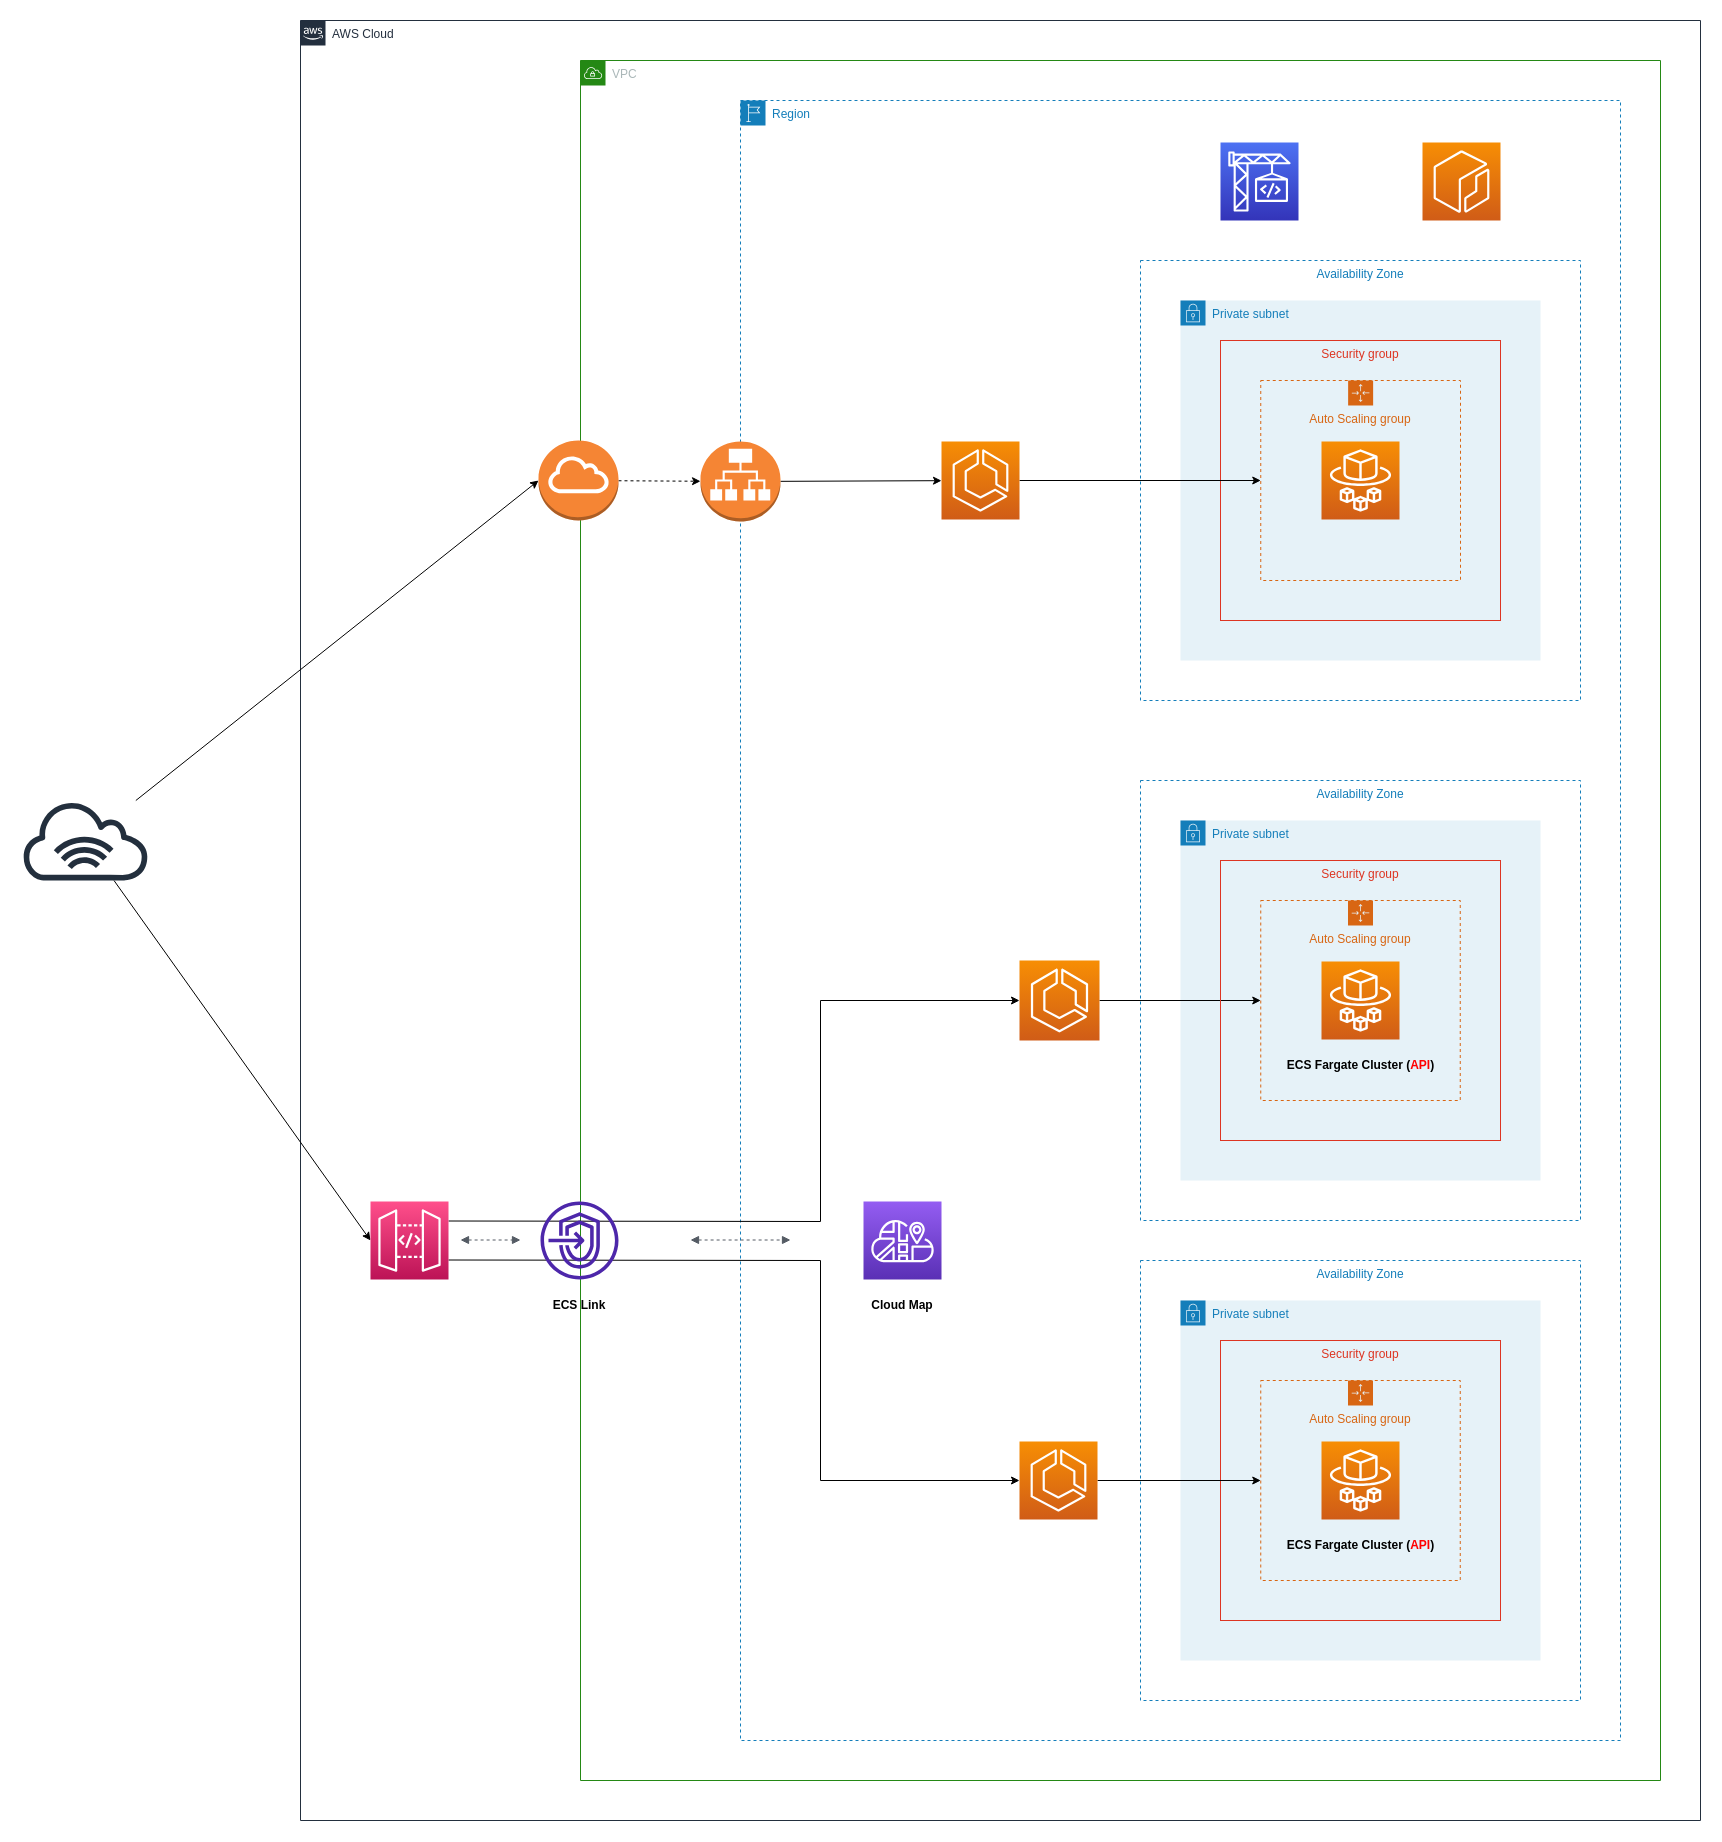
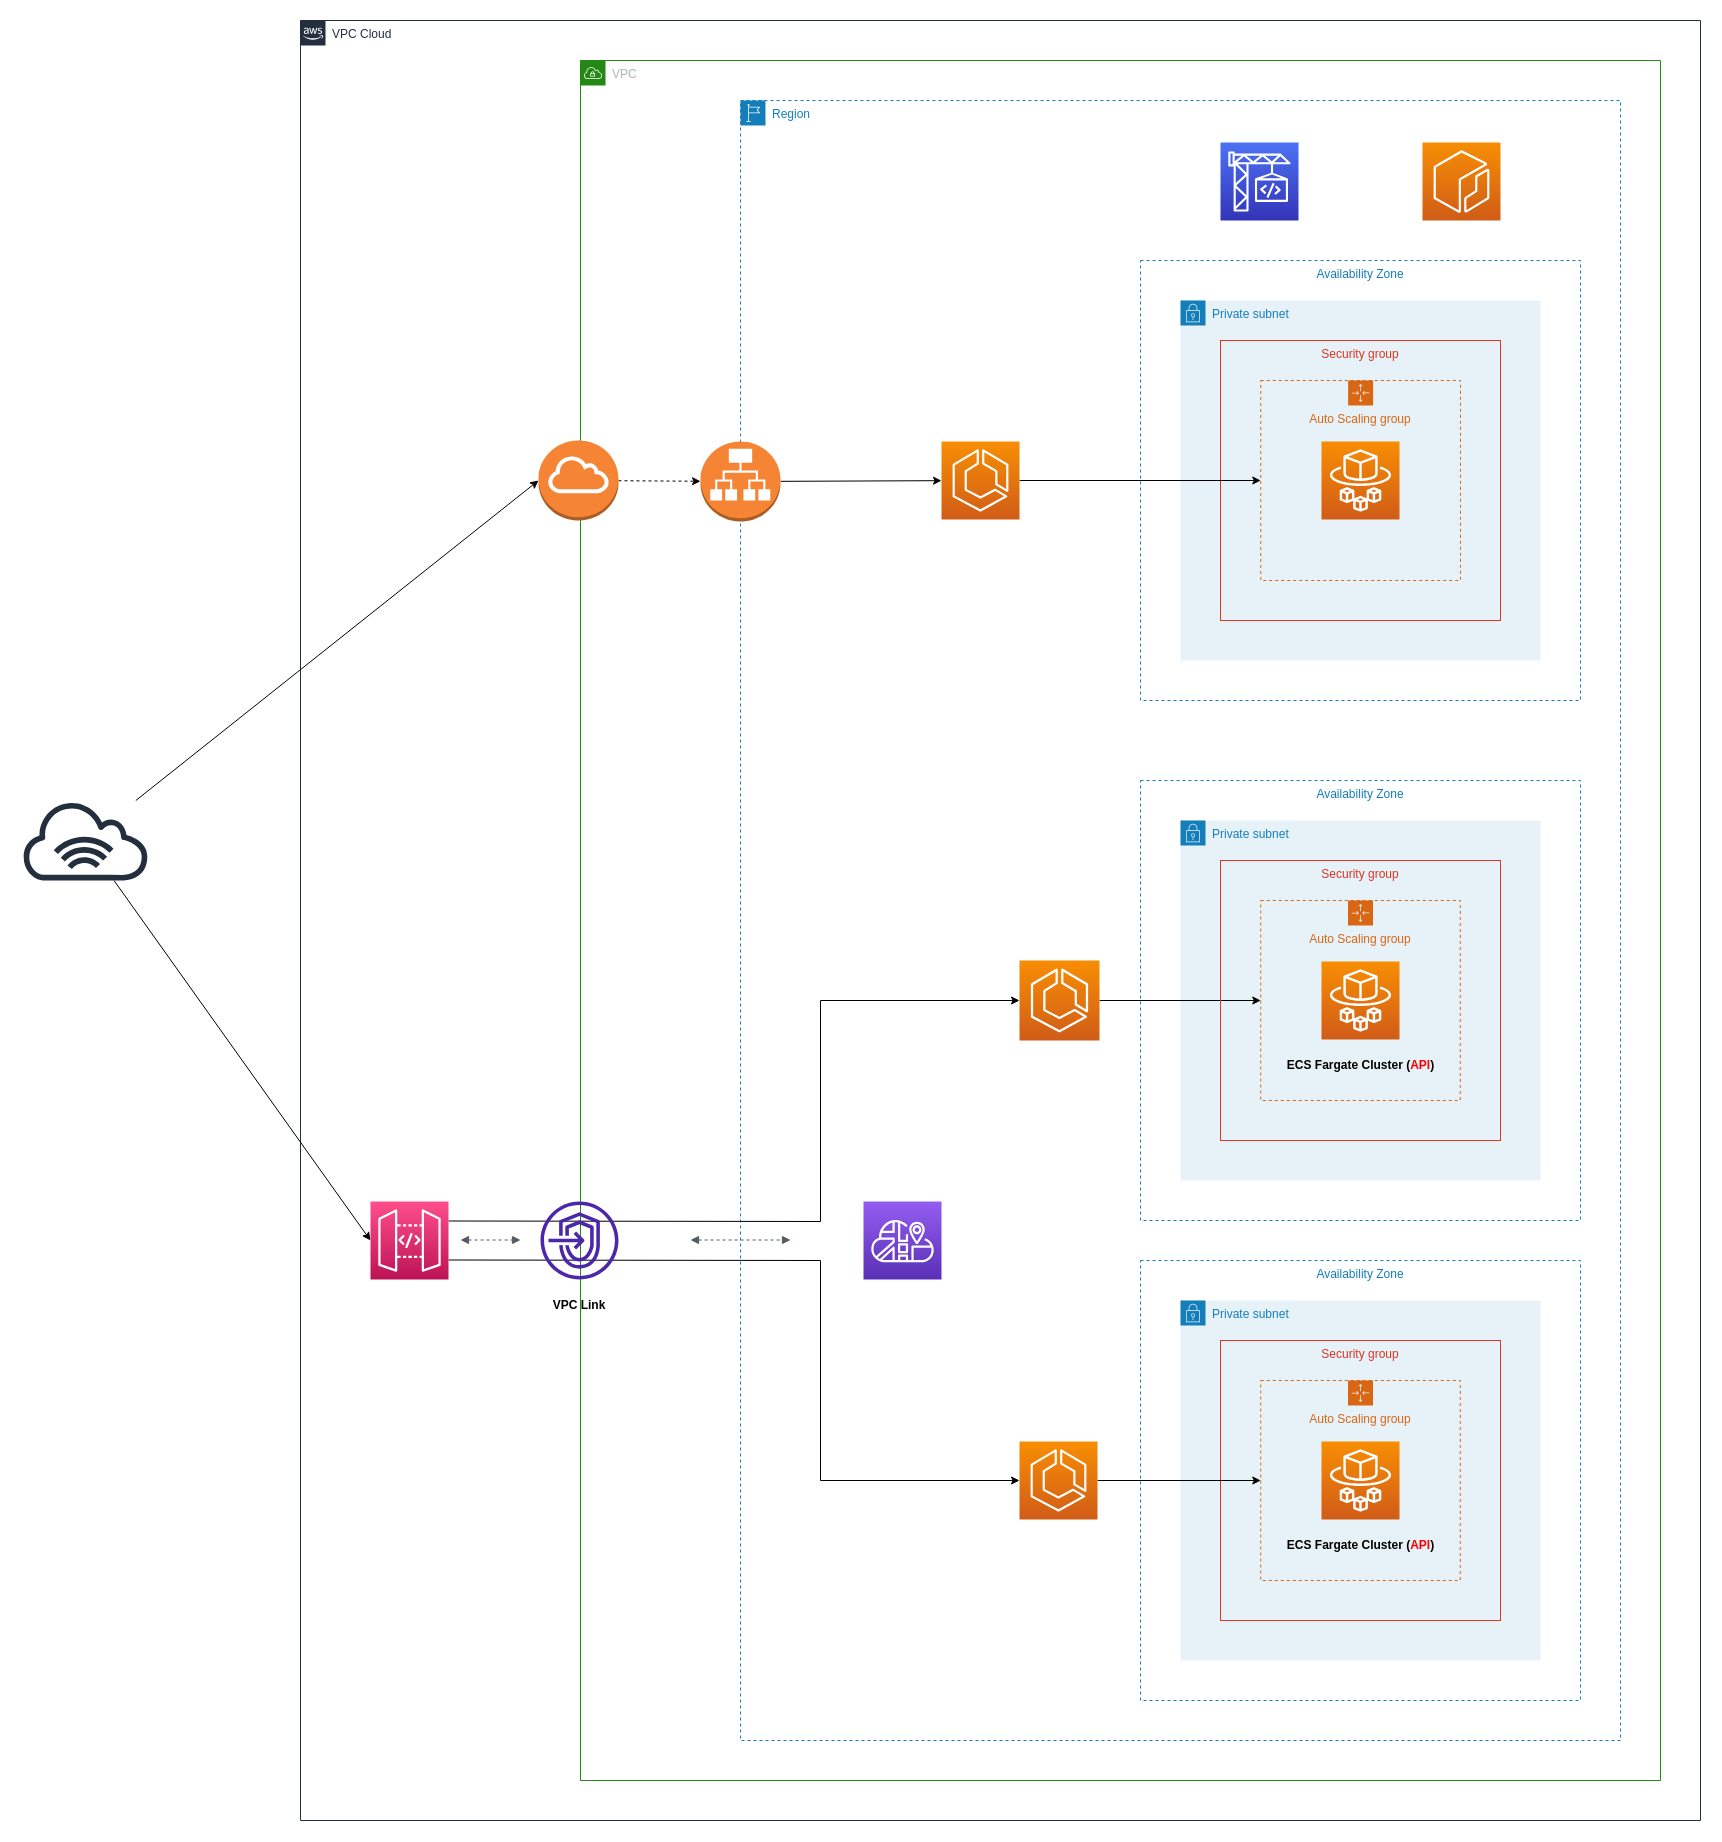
(360, 35) -> (360, 35)
(580, 1306) -> (580, 1306)
(903, 1306) -> none
